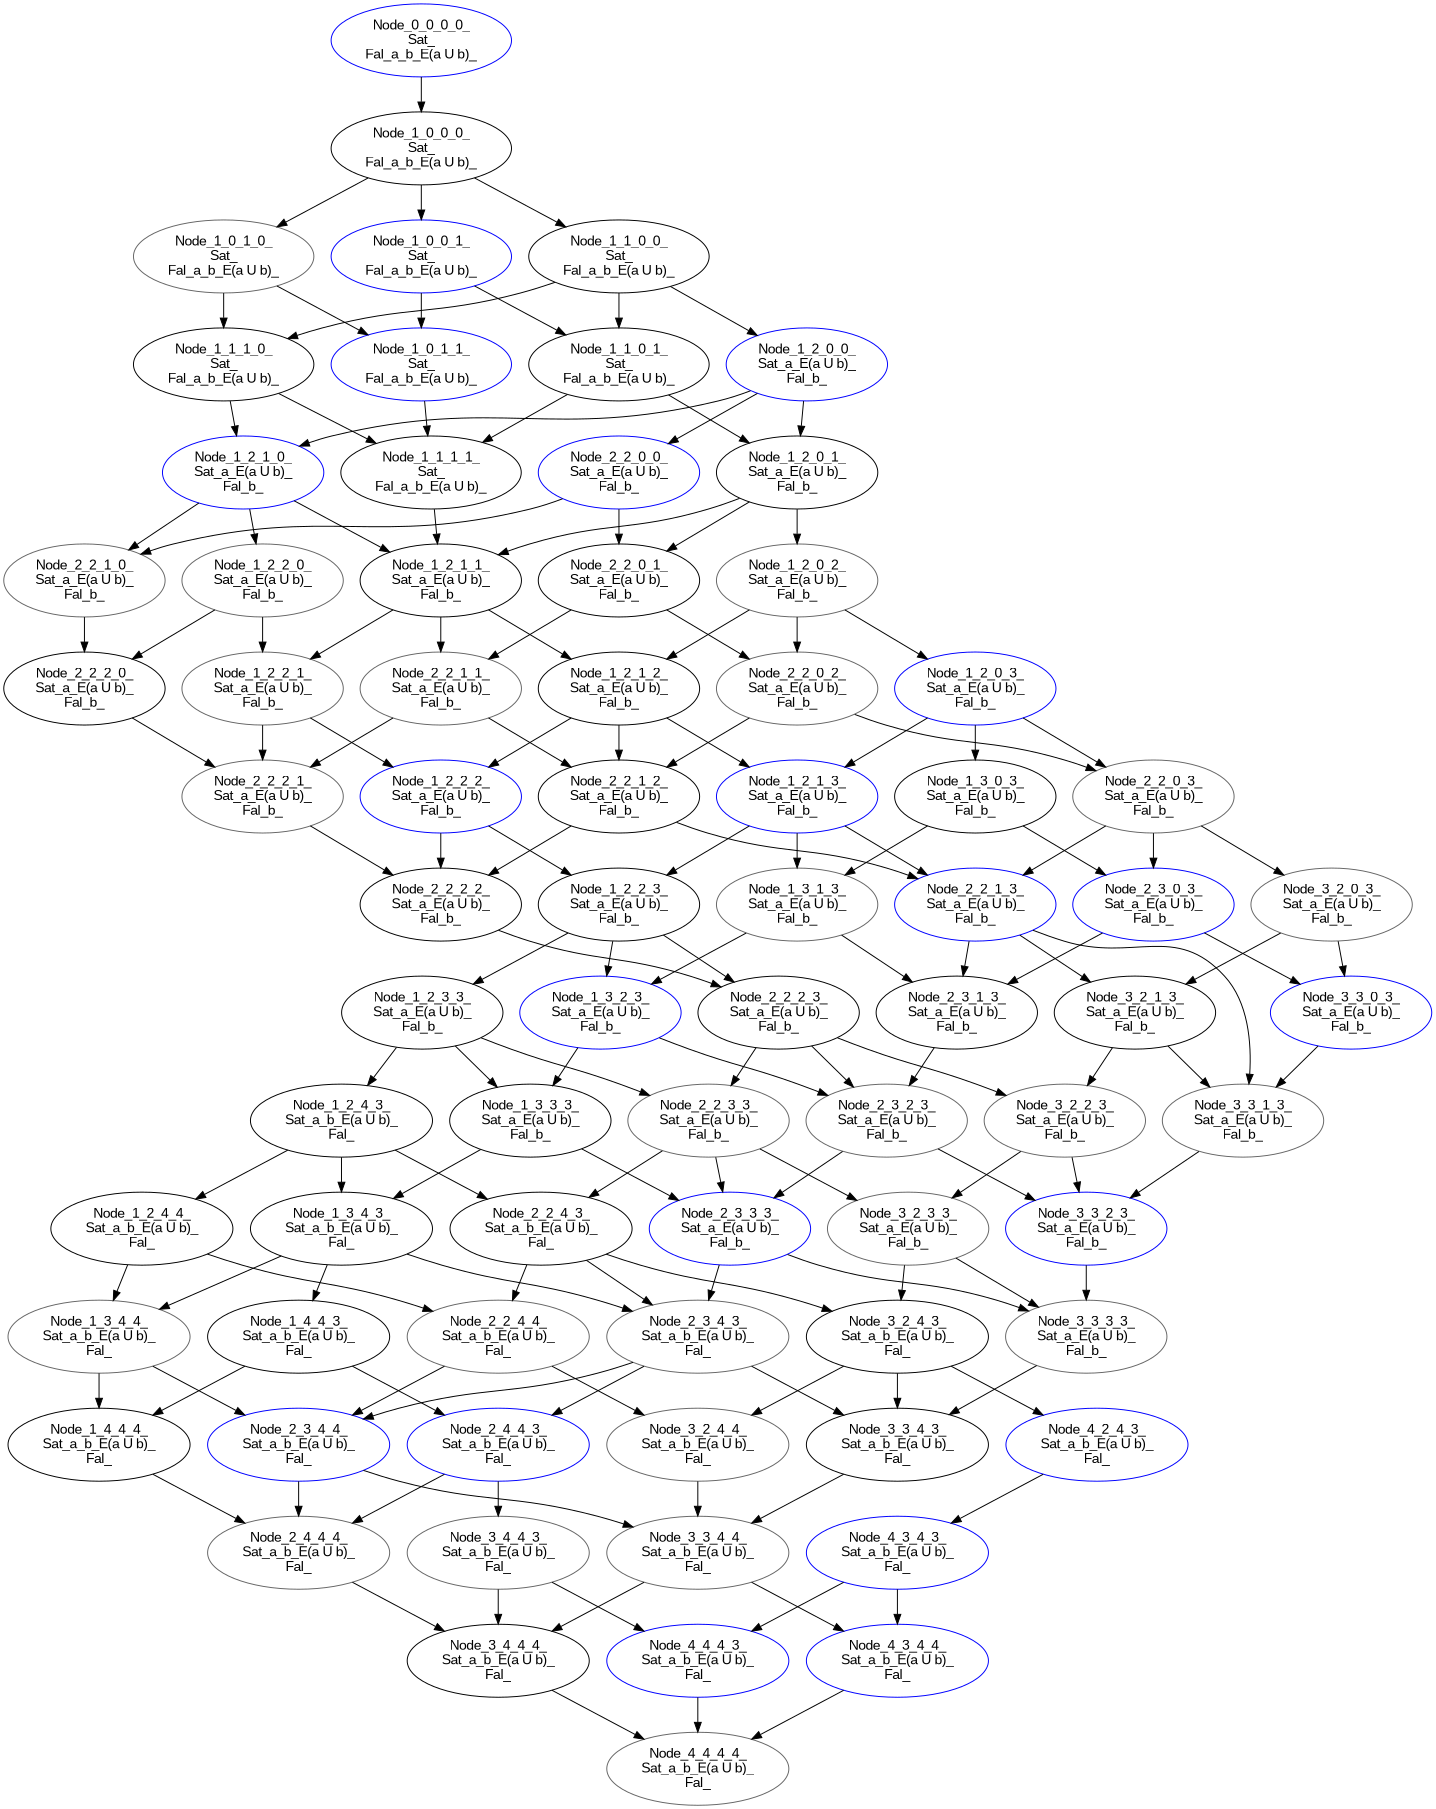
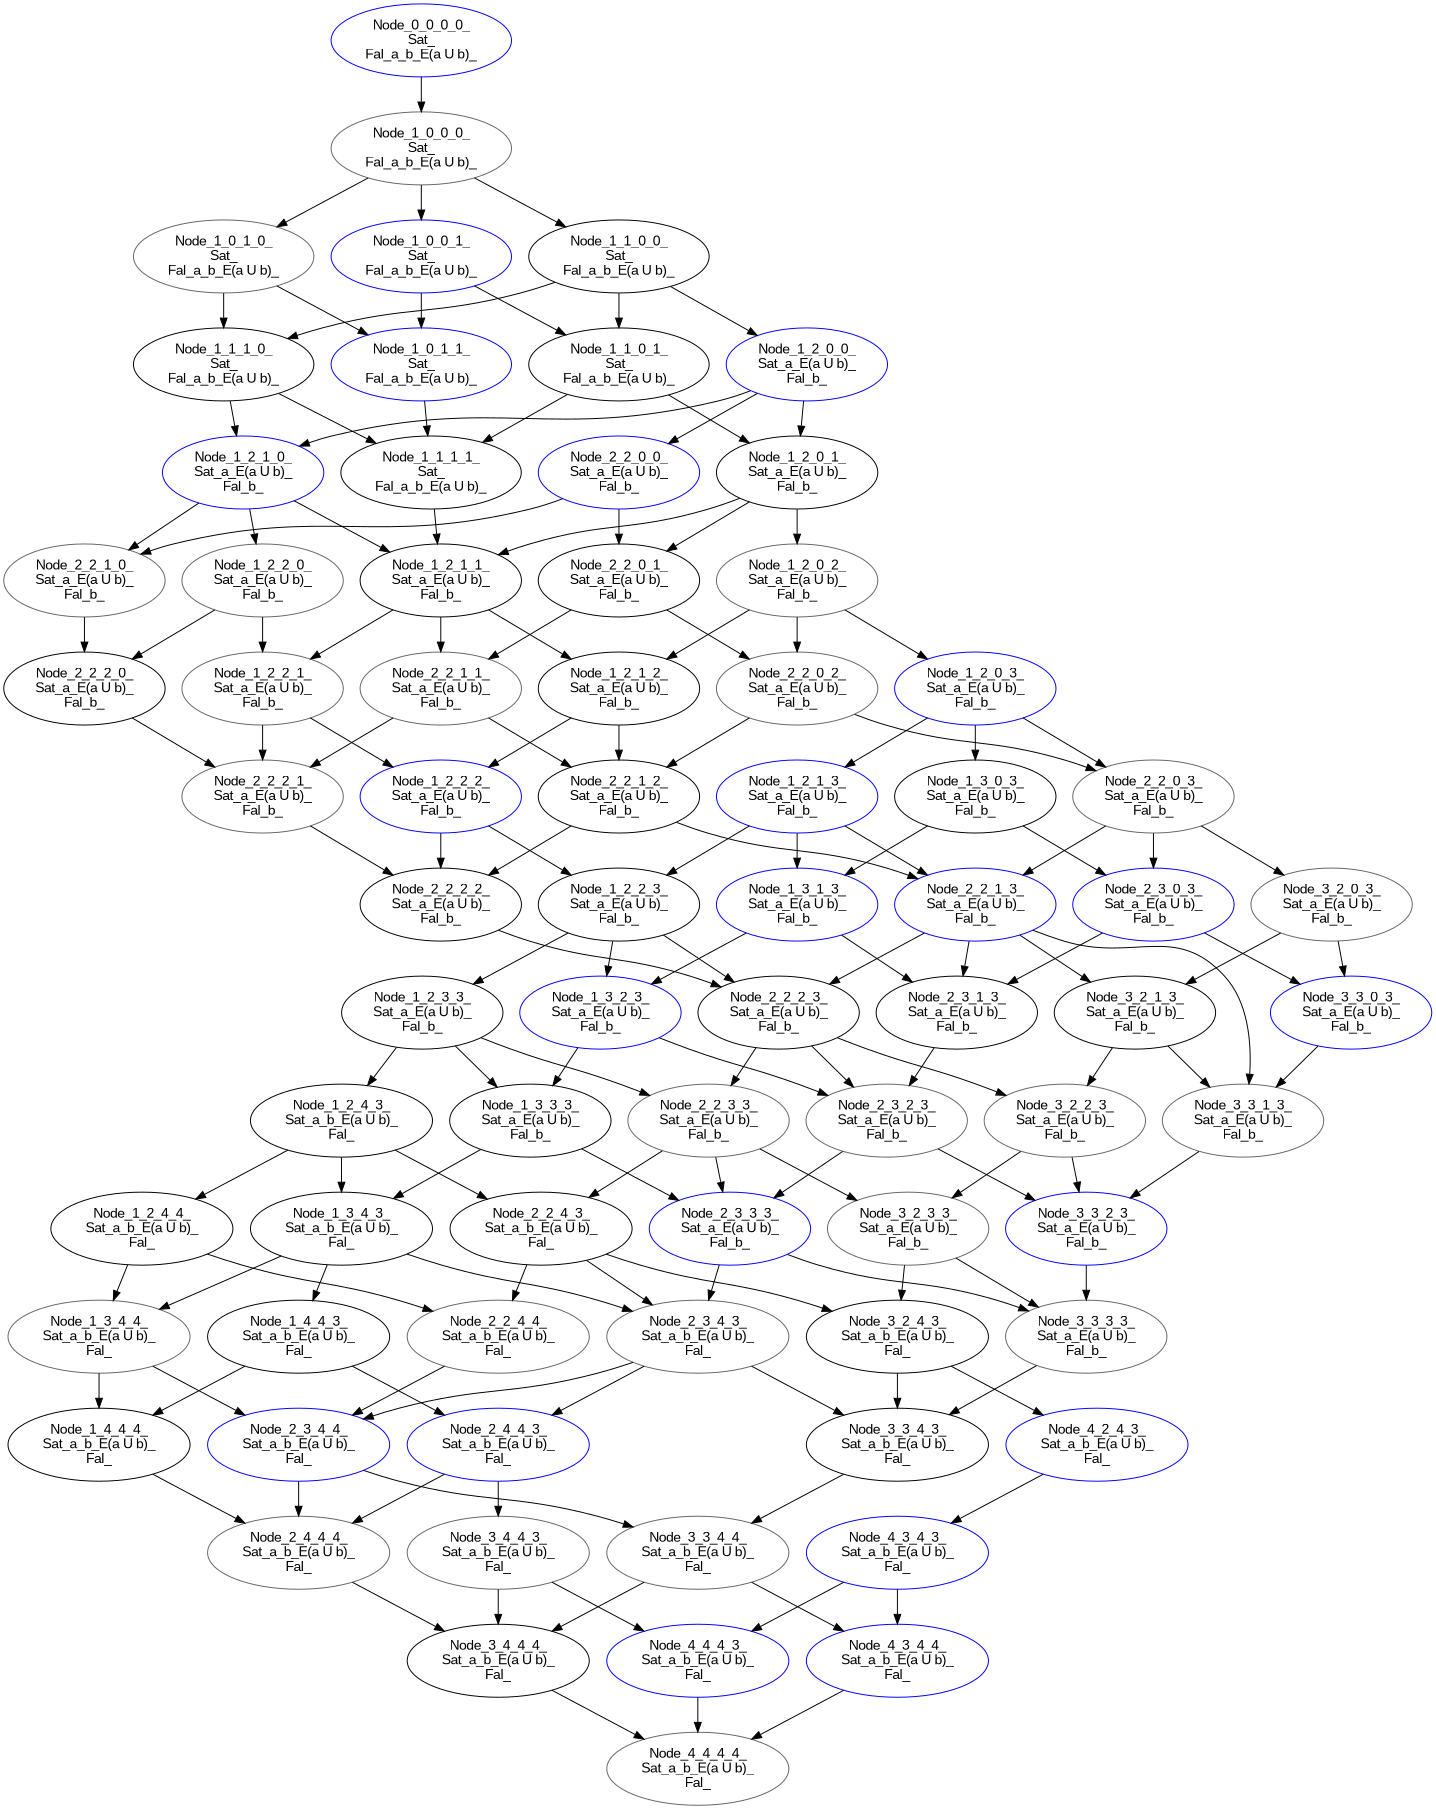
(421, 148) -> (421, 148)
(702, 739) -> none
(797, 905) -> (797, 905)
none -> (884, 955)
(698, 1445) -> none
